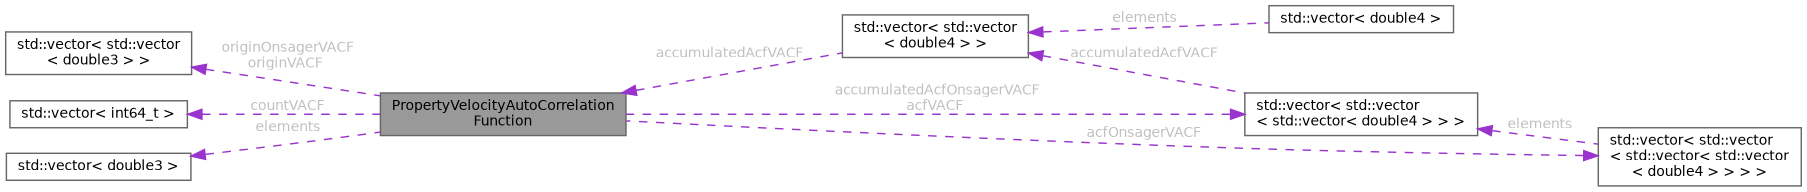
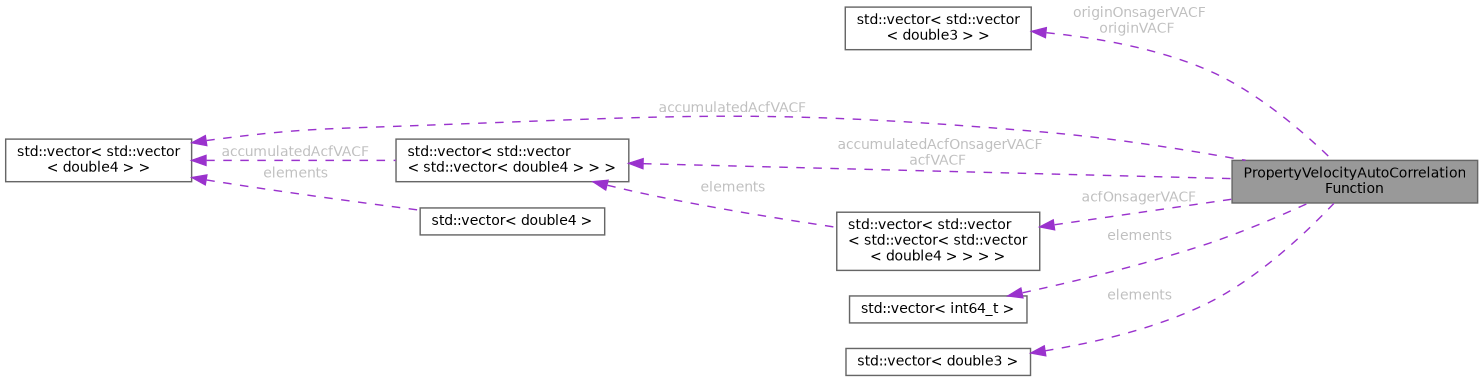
(739, 72) -> (727, 116)
(286, 106) -> (1138, 236)
